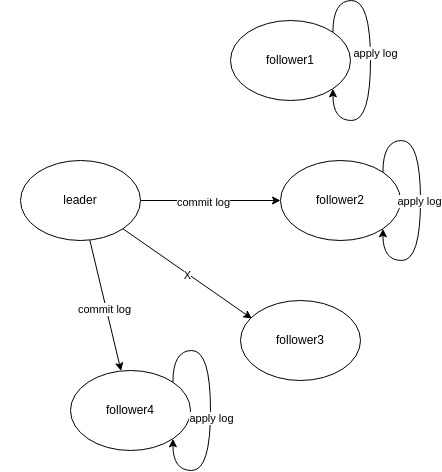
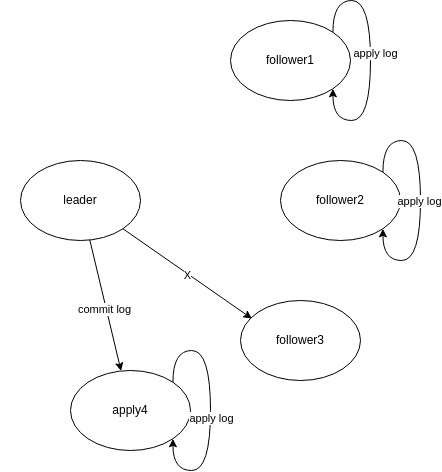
(207, 201) -> none
(131, 411) -> (131, 411)
